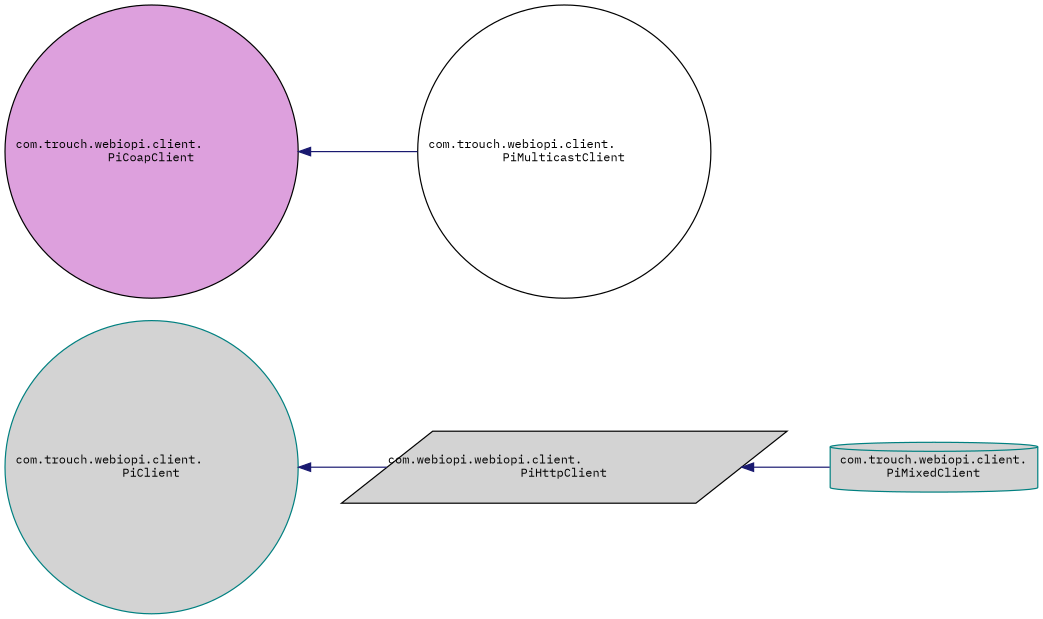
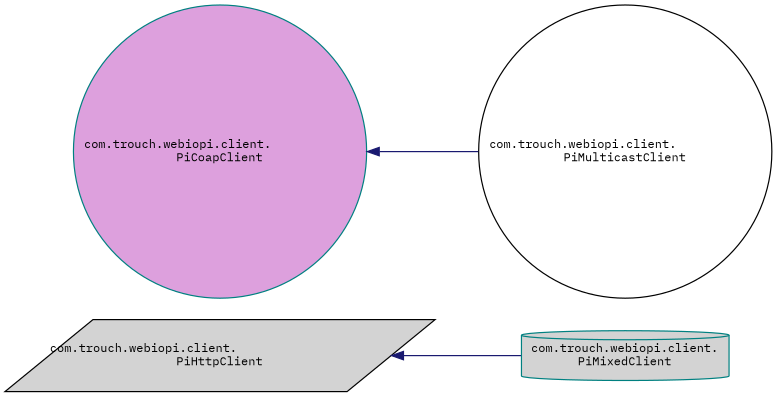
(152, 152) -> (220, 152)
(152, 467) -> none
(564, 467) -> (220, 356)
